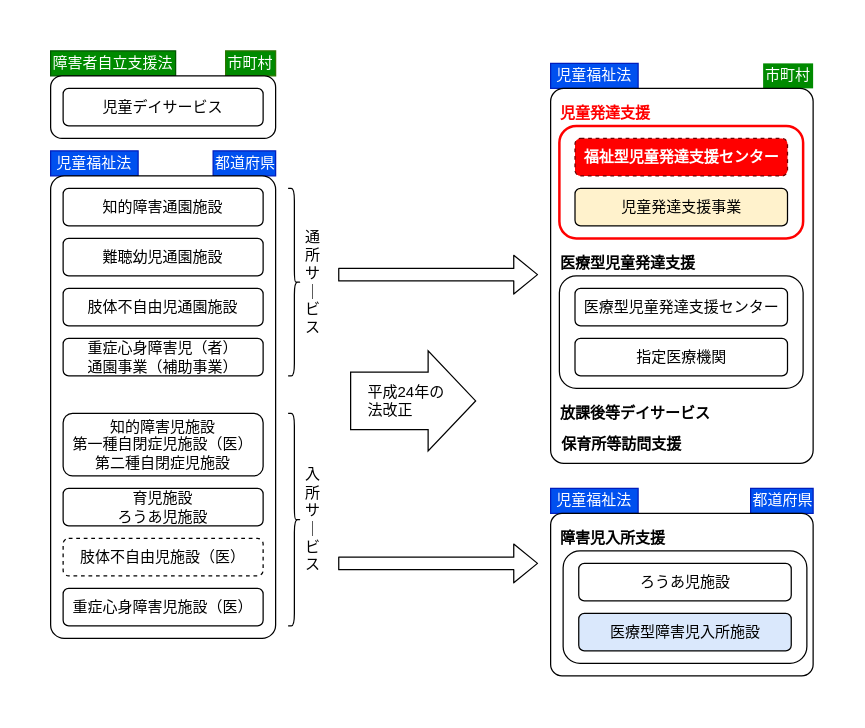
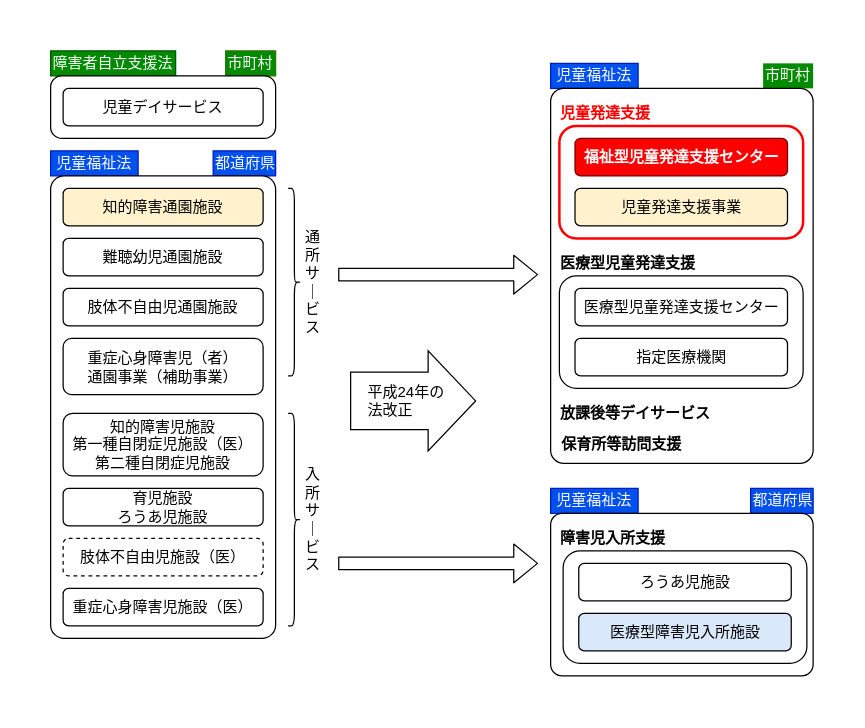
(681, 157) -> (681, 157)
(163, 207) -> (163, 207)
(163, 357) -> (163, 366)
